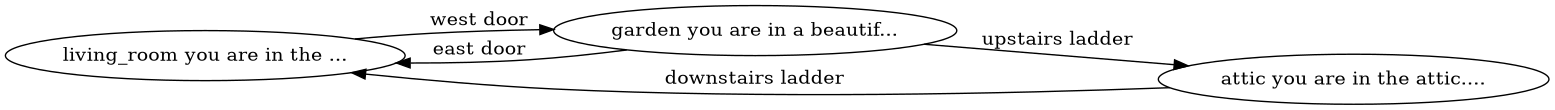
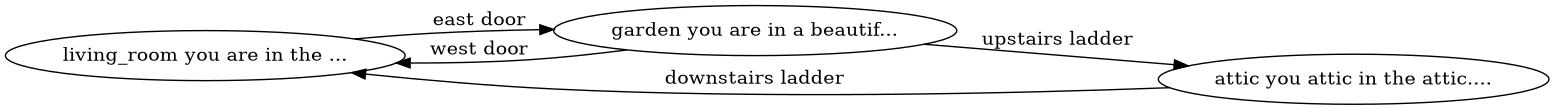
(479, 20) -> (479, 20)
(479, 49) -> (479, 49)
(1354, 79) -> (1354, 79)
